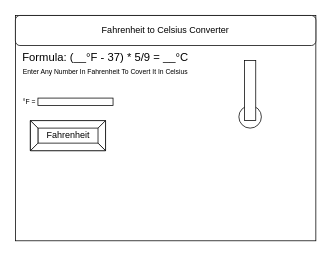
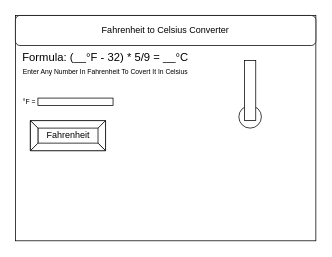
(105, 57) -> (105, 57)
